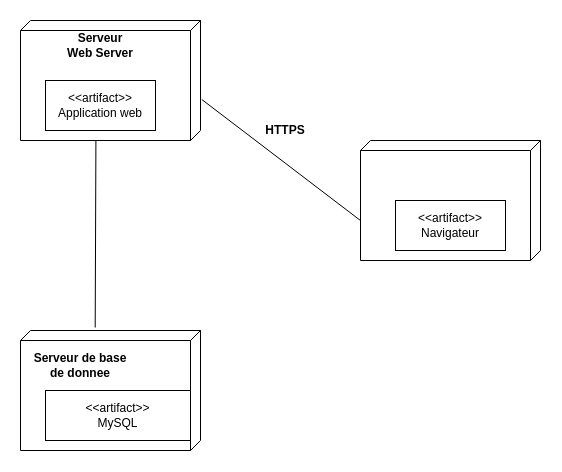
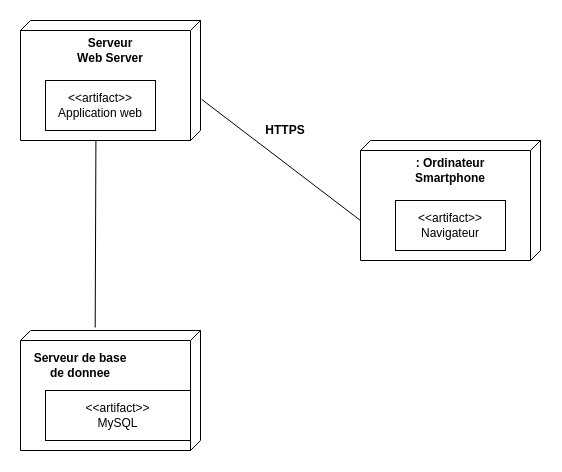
(101, 46) -> (111, 51)
none -> (451, 171)
